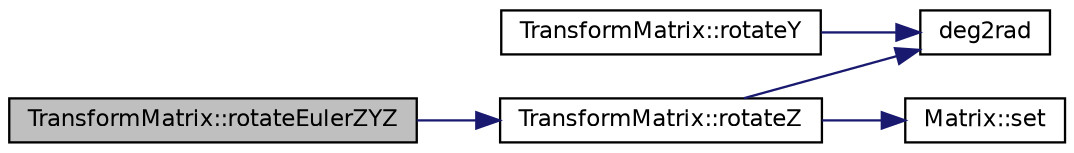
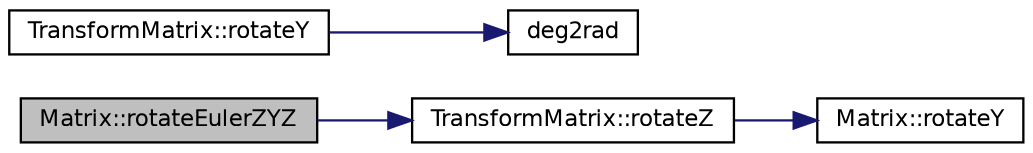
(820, 77) -> none
(213, 120) -> (169, 120)
(985, 120) -> (920, 120)
